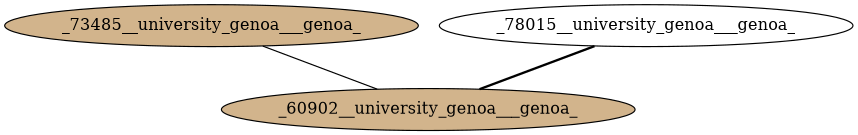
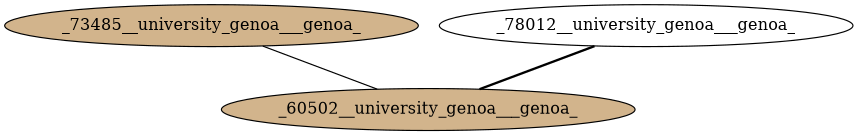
(646, 26) -> (646, 26)
(428, 110) -> (428, 110)
